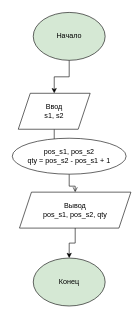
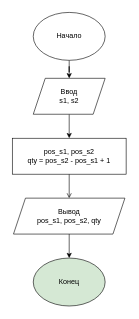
(69, 36) -> (69, 36)
(54, 111) -> (69, 96)
(69, 156) -> (69, 156)
(75, 210) -> (69, 216)
